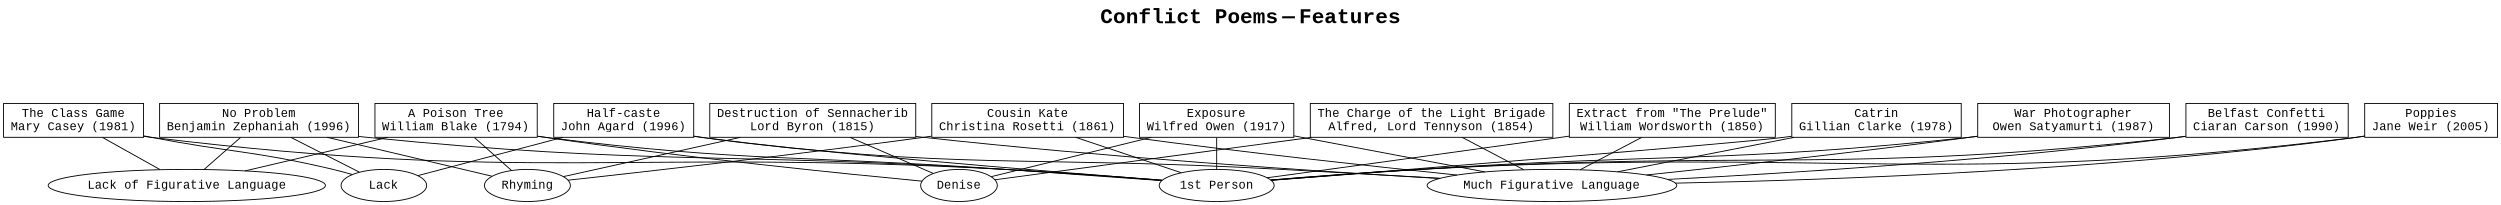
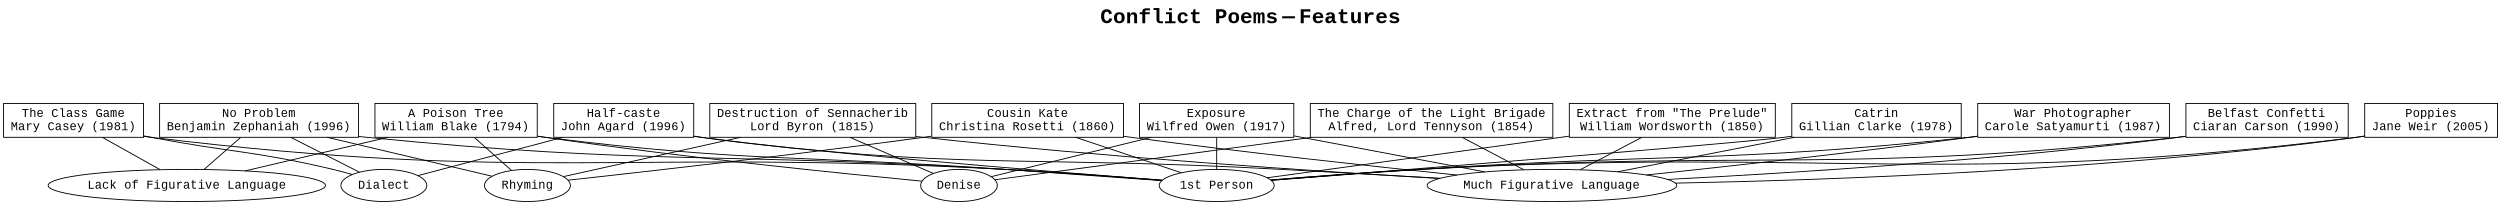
(1028, 127) -> (1028, 127)
(2074, 127) -> (2074, 127)
(384, 185) -> (384, 185)
